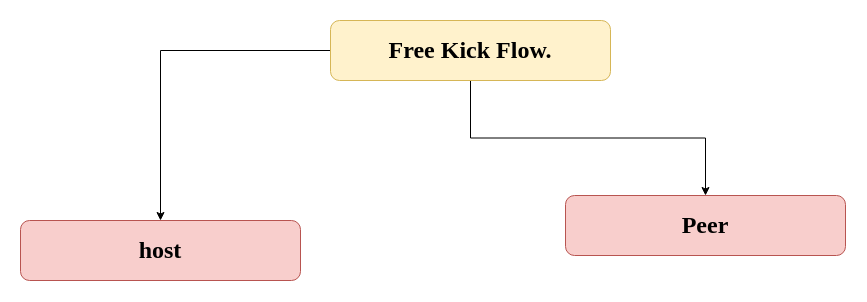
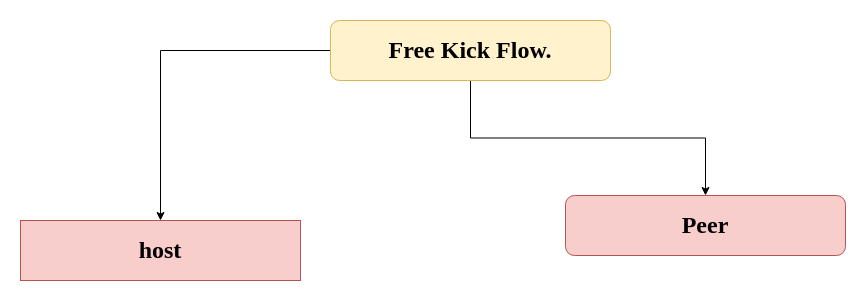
(161, 251) -> (161, 251)
